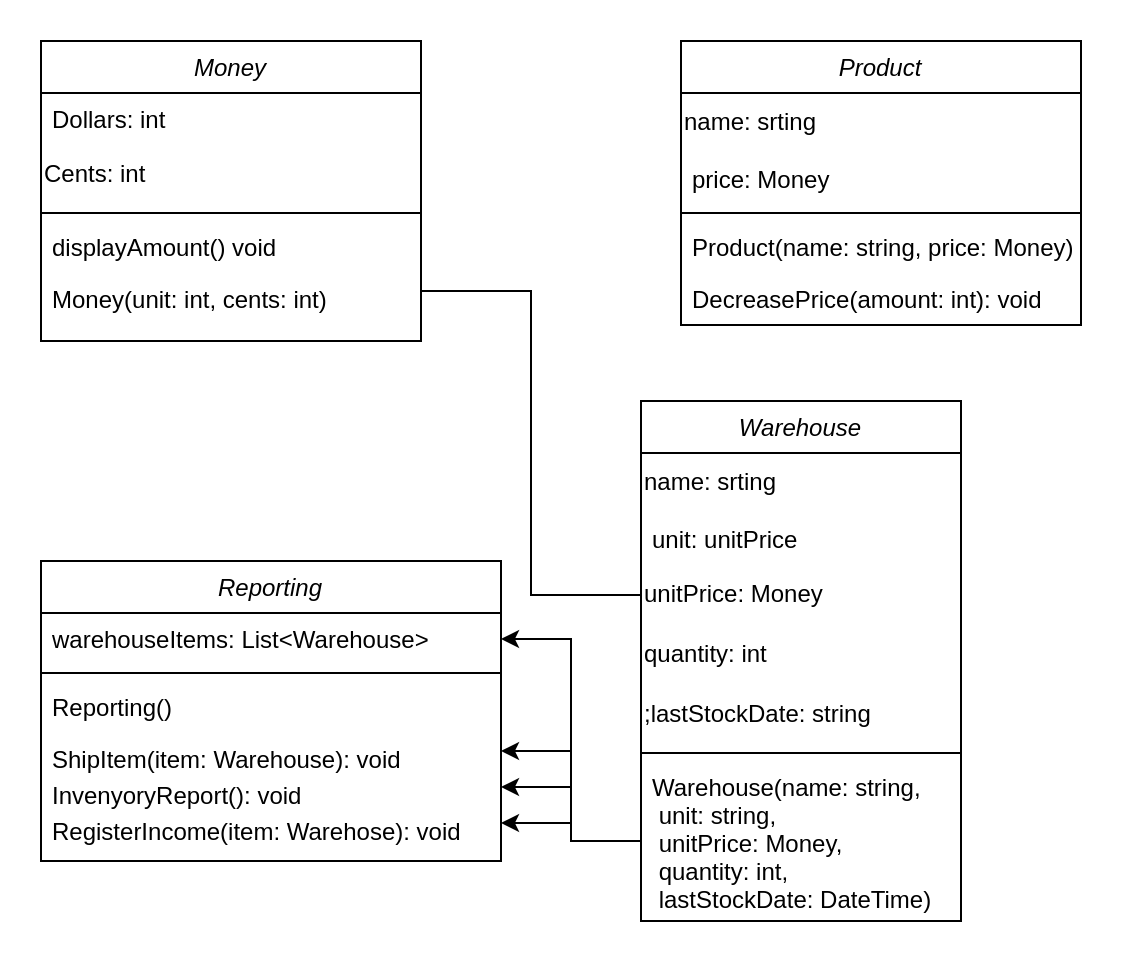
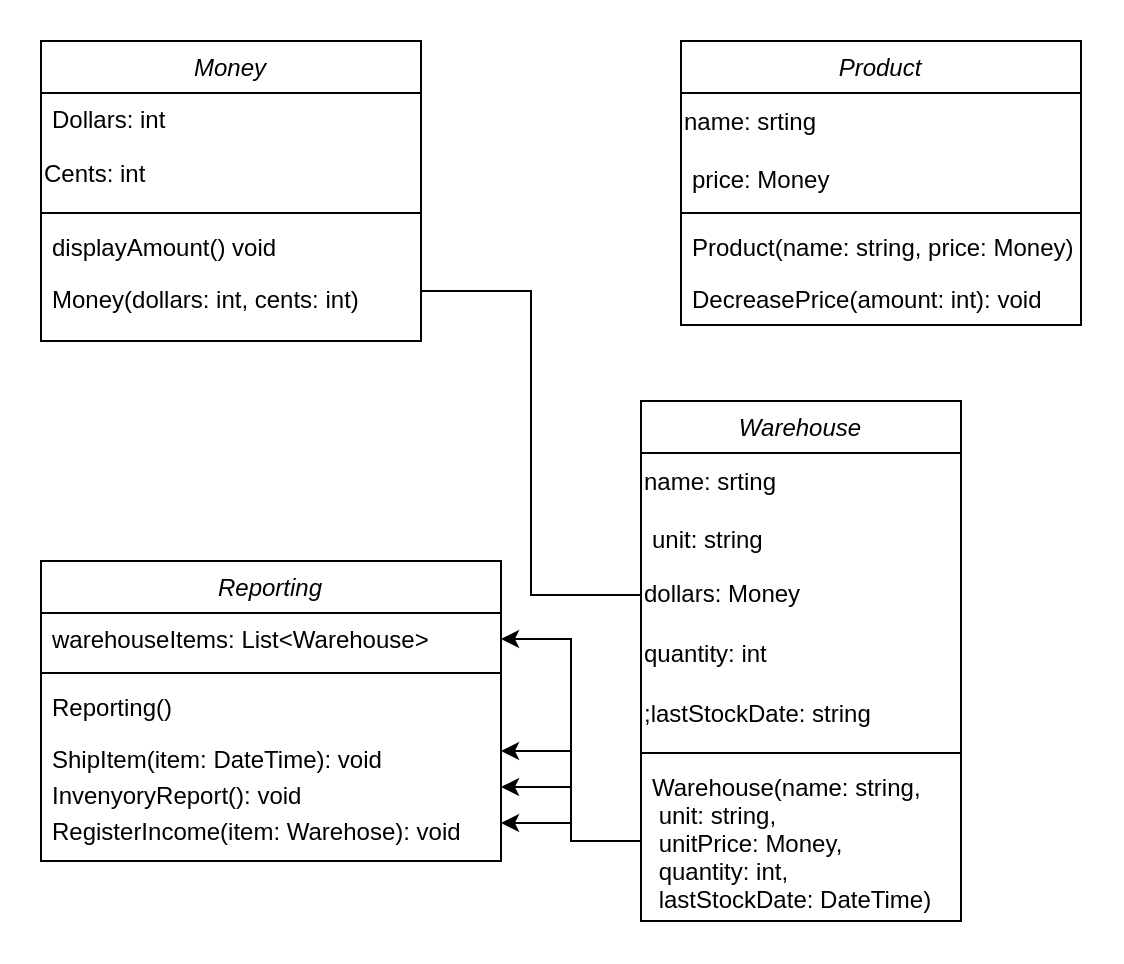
(212, 300) -> (229, 300)
(737, 540) -> (720, 540)
(740, 595) -> (727, 595)
(238, 760) -> (229, 760)
